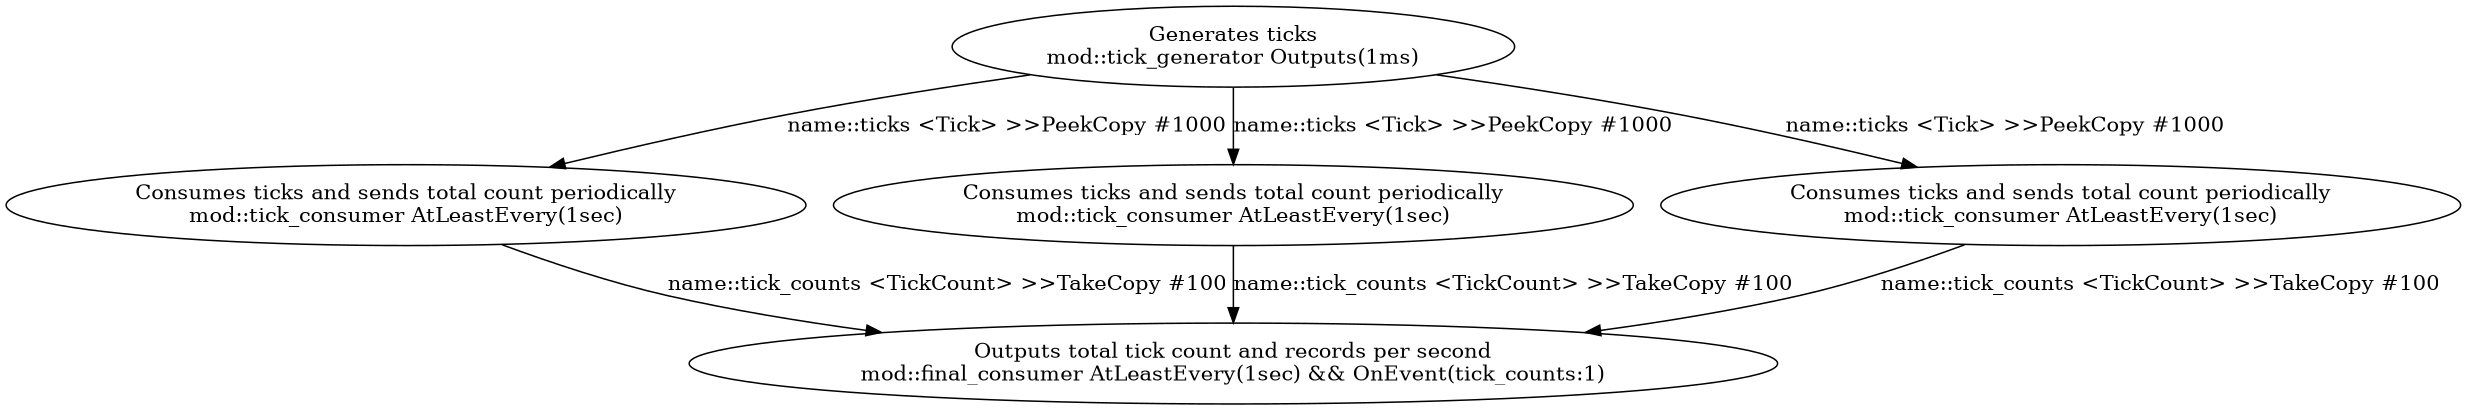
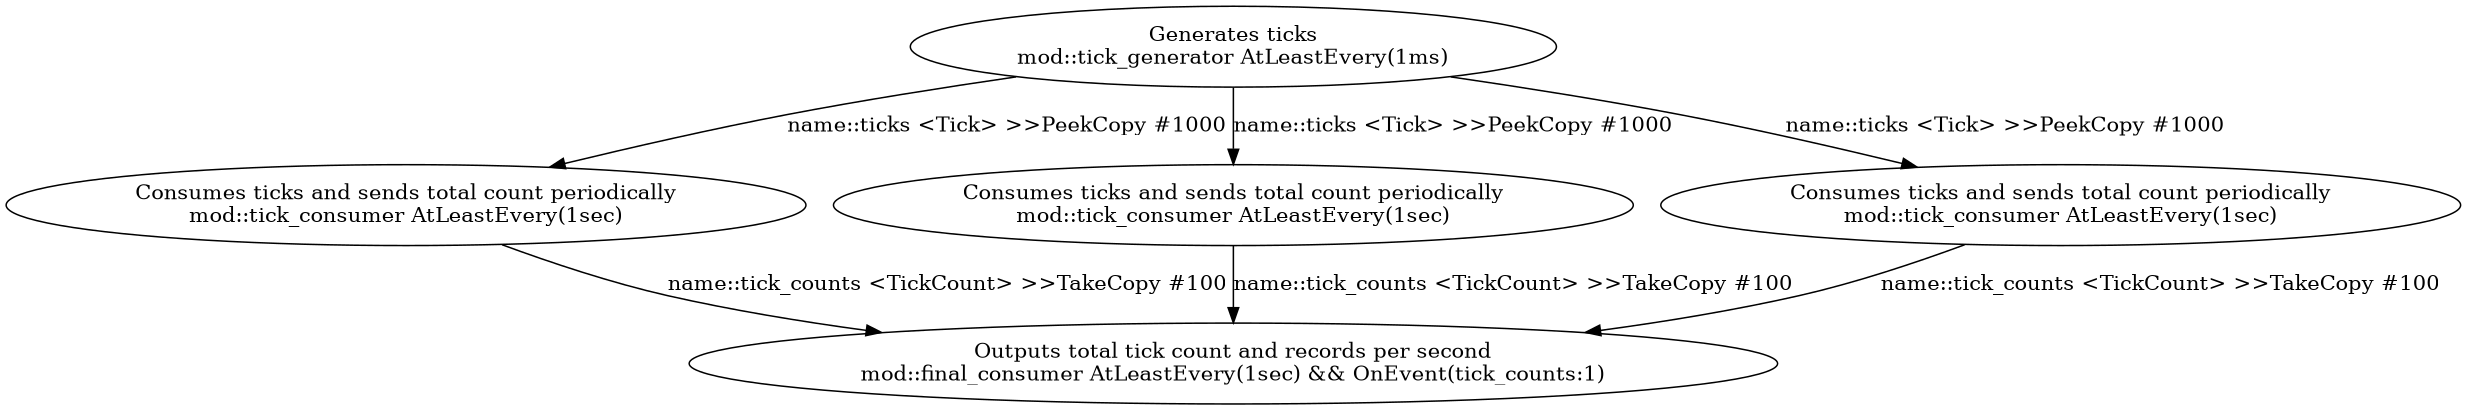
(1233, 47) -> (1233, 47)
